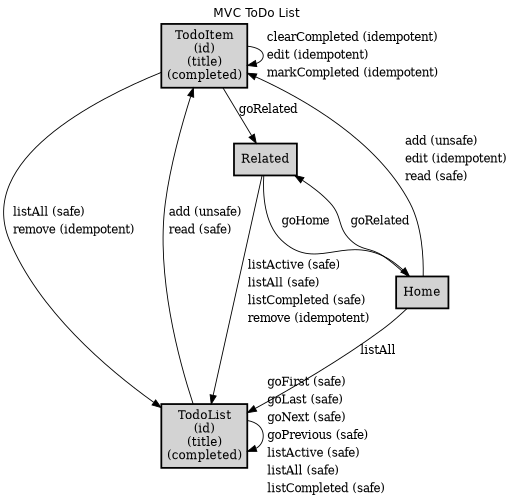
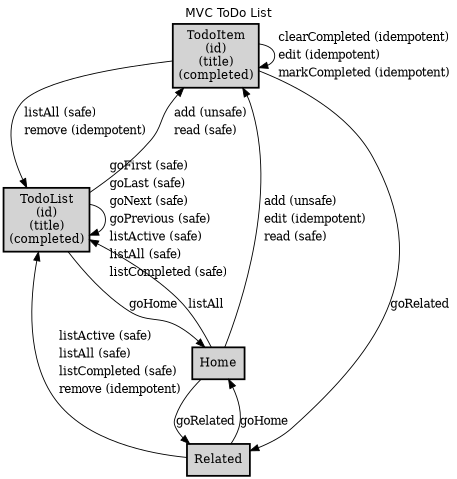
none -> (125, 309)
